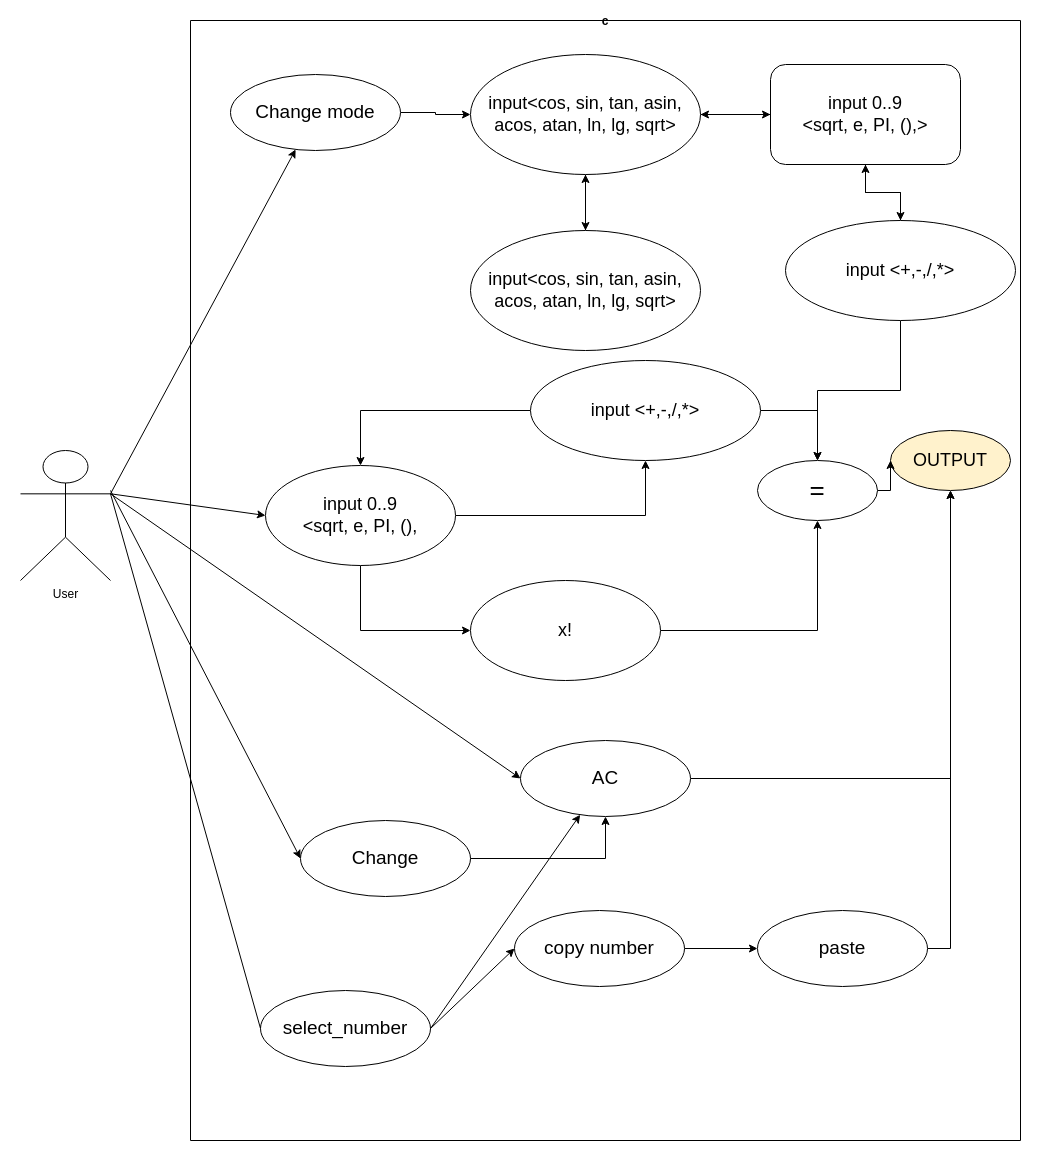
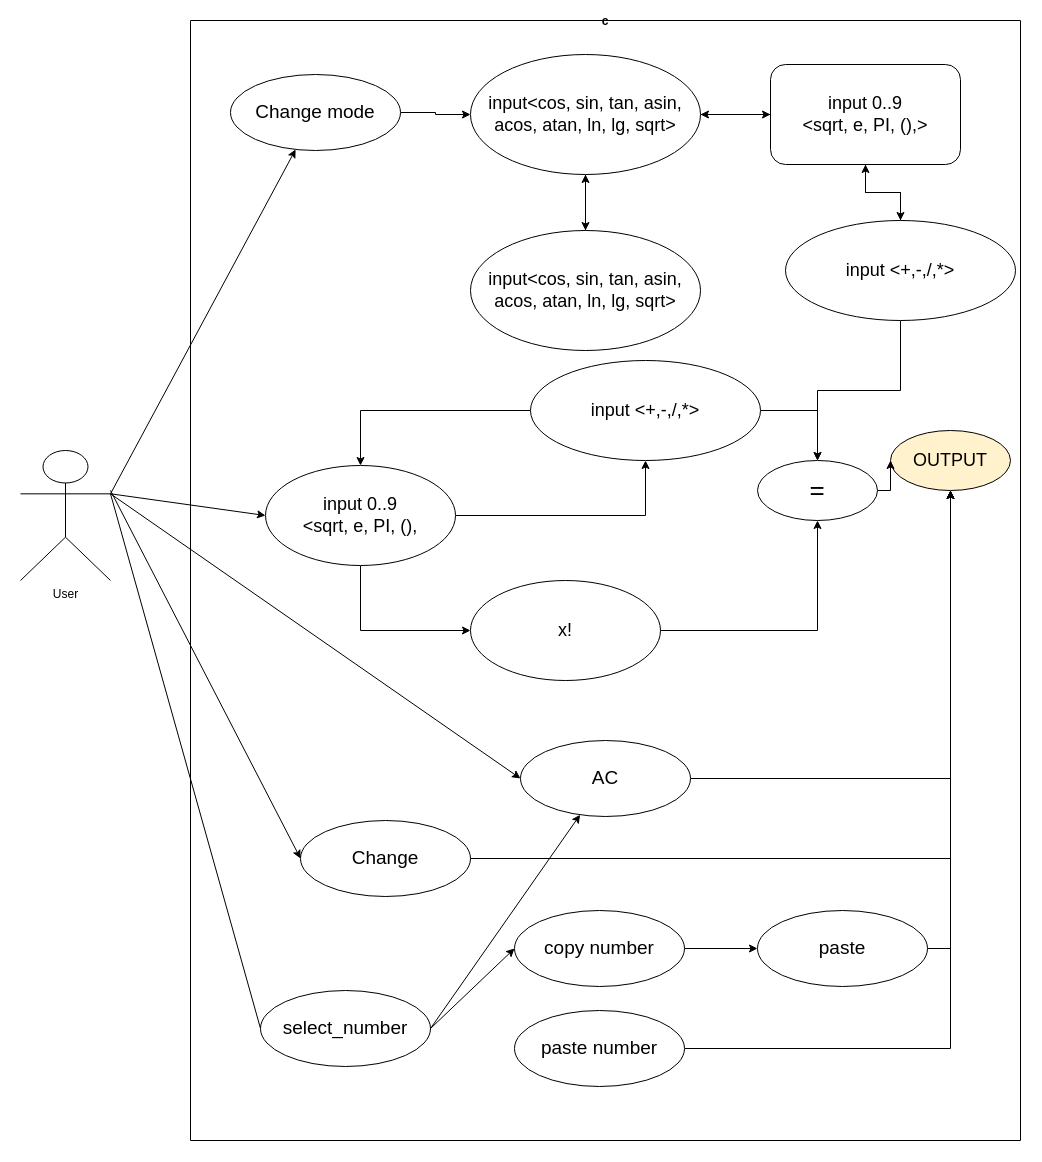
(606, 842) -> (776, 859)
none -> (600, 1049)
none -> (867, 1049)
